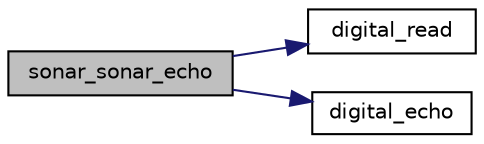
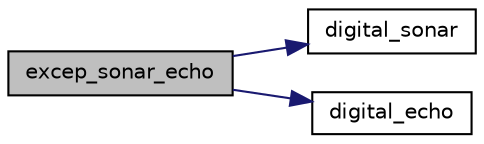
(392, 31) -> (392, 31)
(121, 73) -> (121, 73)
